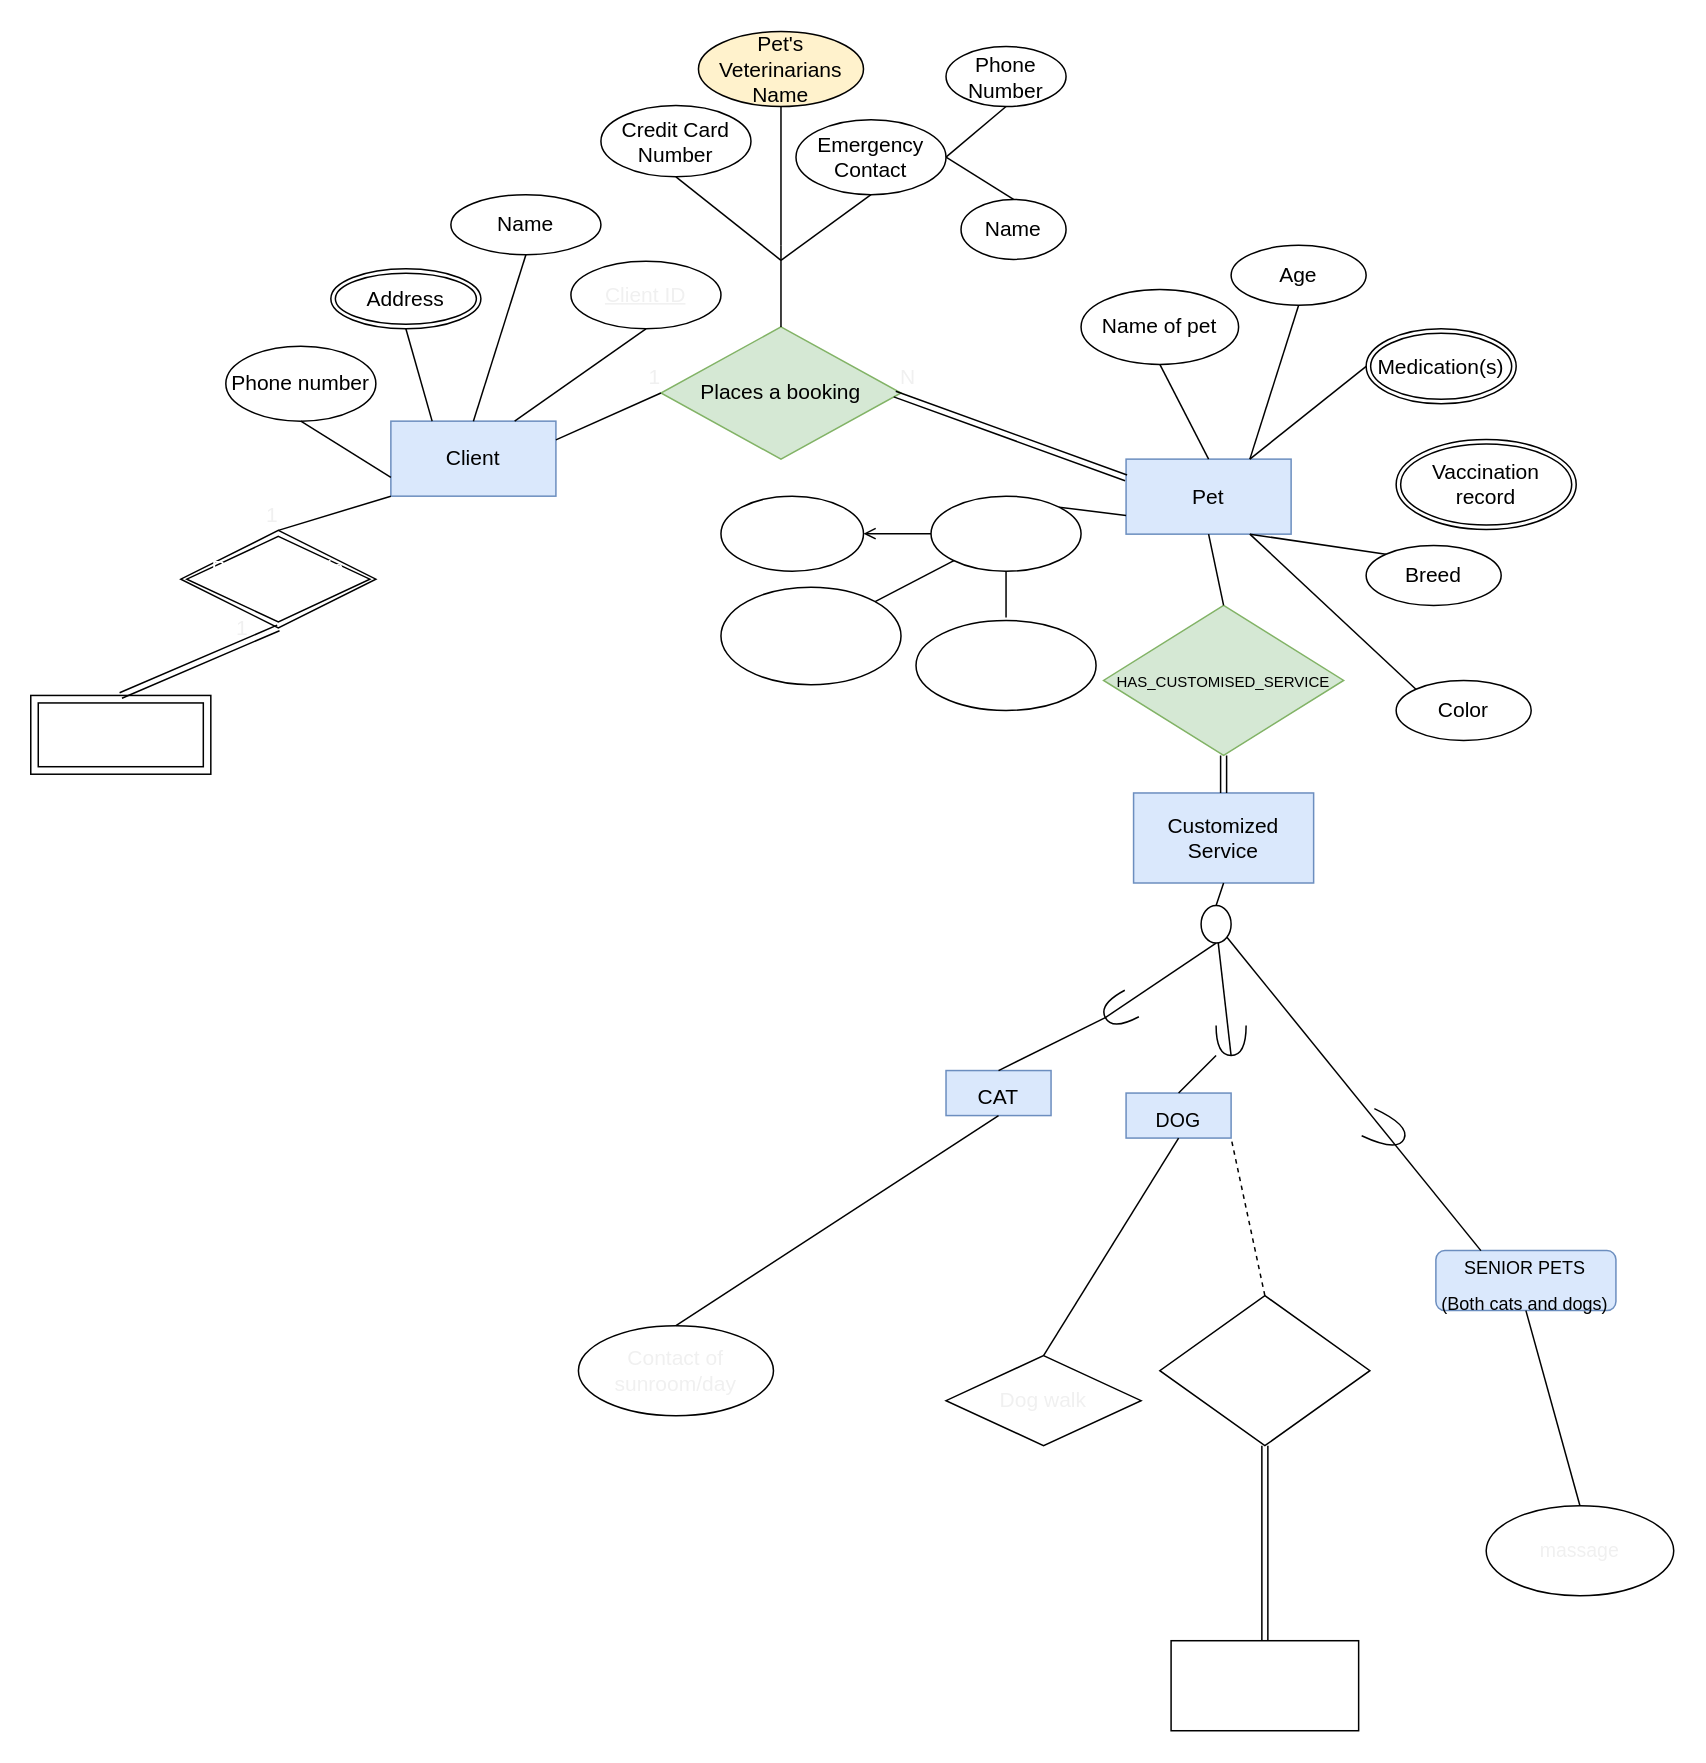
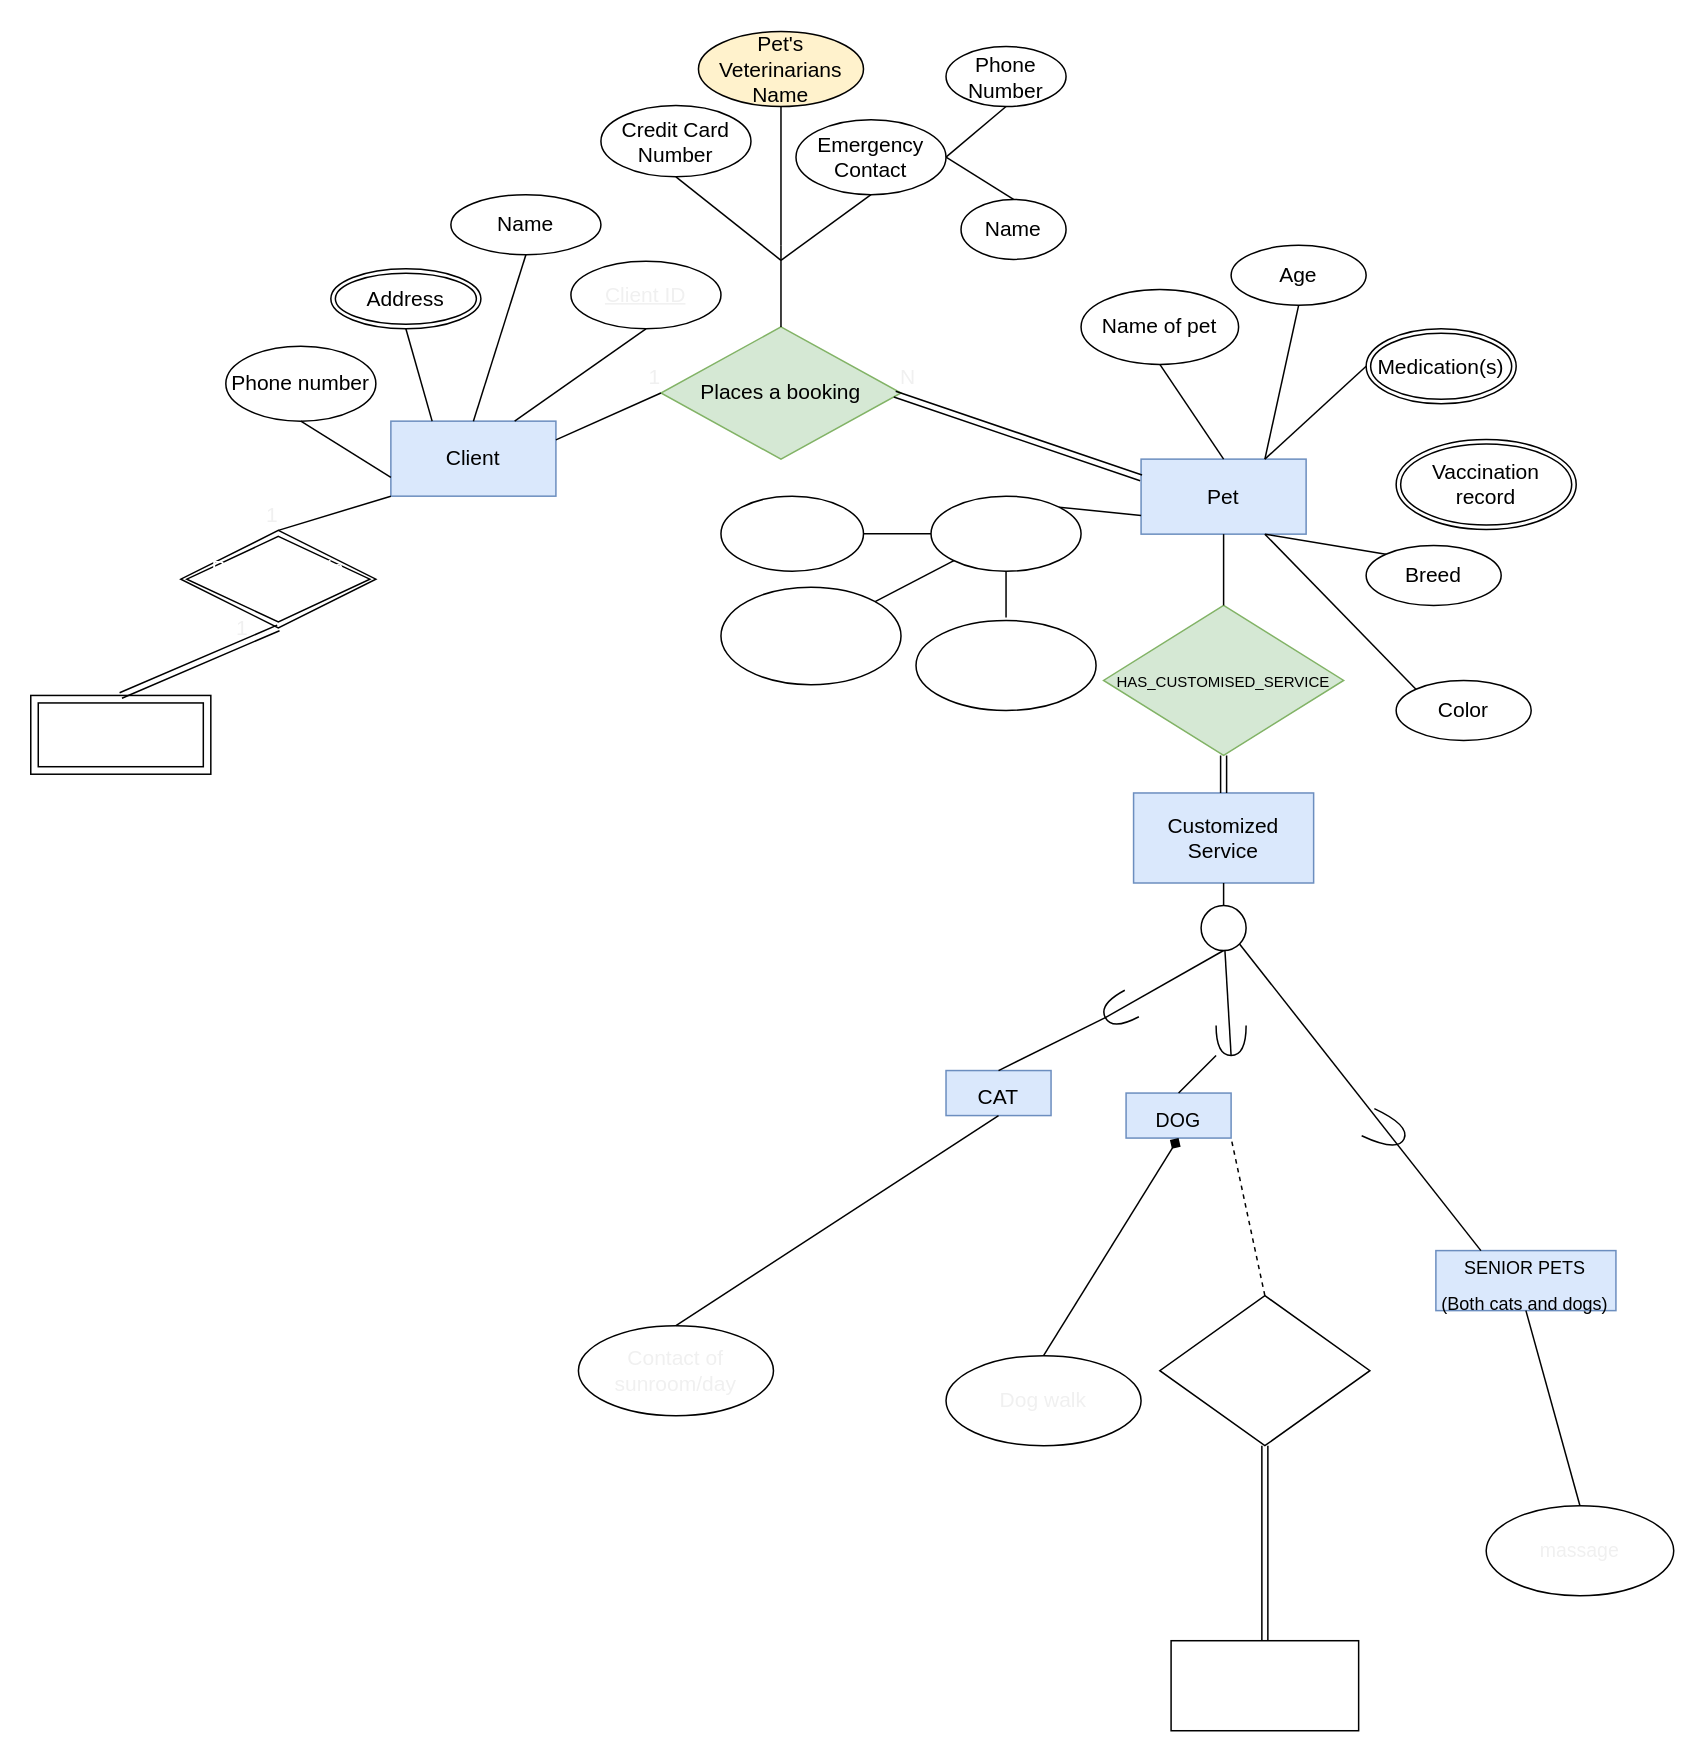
(1208, 497) -> (1223, 497)
(871, 534) -> (869, 534)
(1216, 924) -> (1223, 928)
(1175, 1143) -> (1172, 1148)
(1525, 1280) -> (1525, 1280)
(1043, 1400) -> (1043, 1400)
